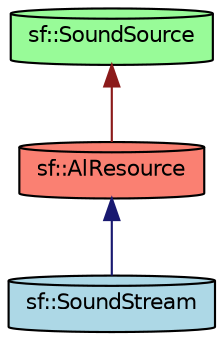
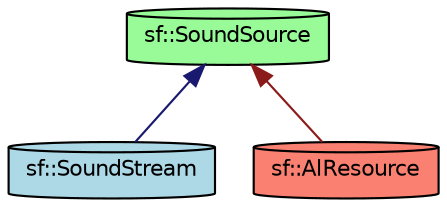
(112, 248) -> (162, 112)
